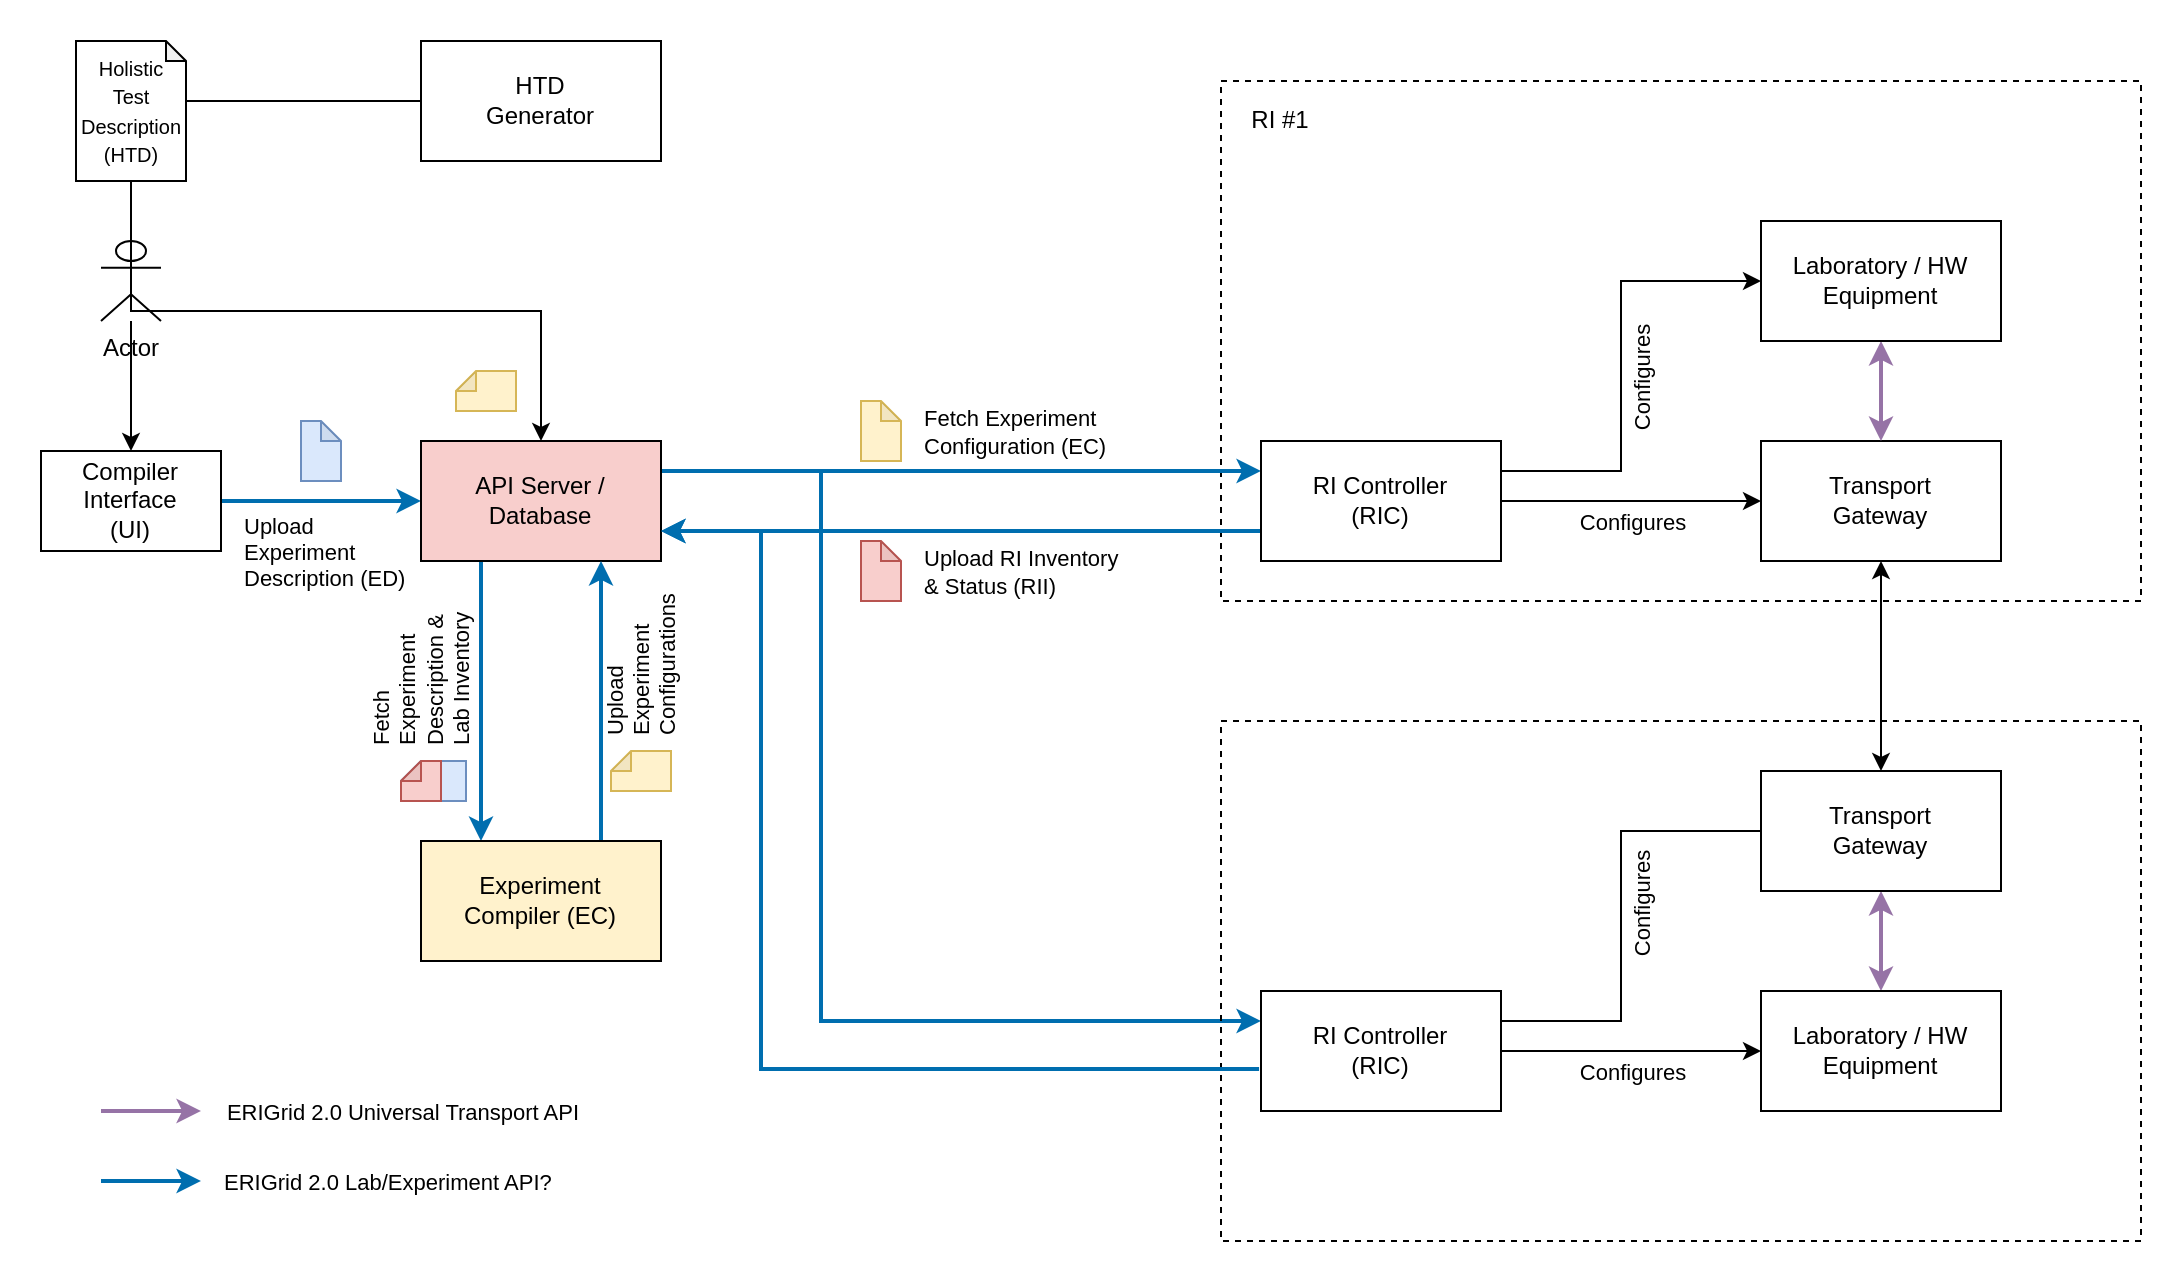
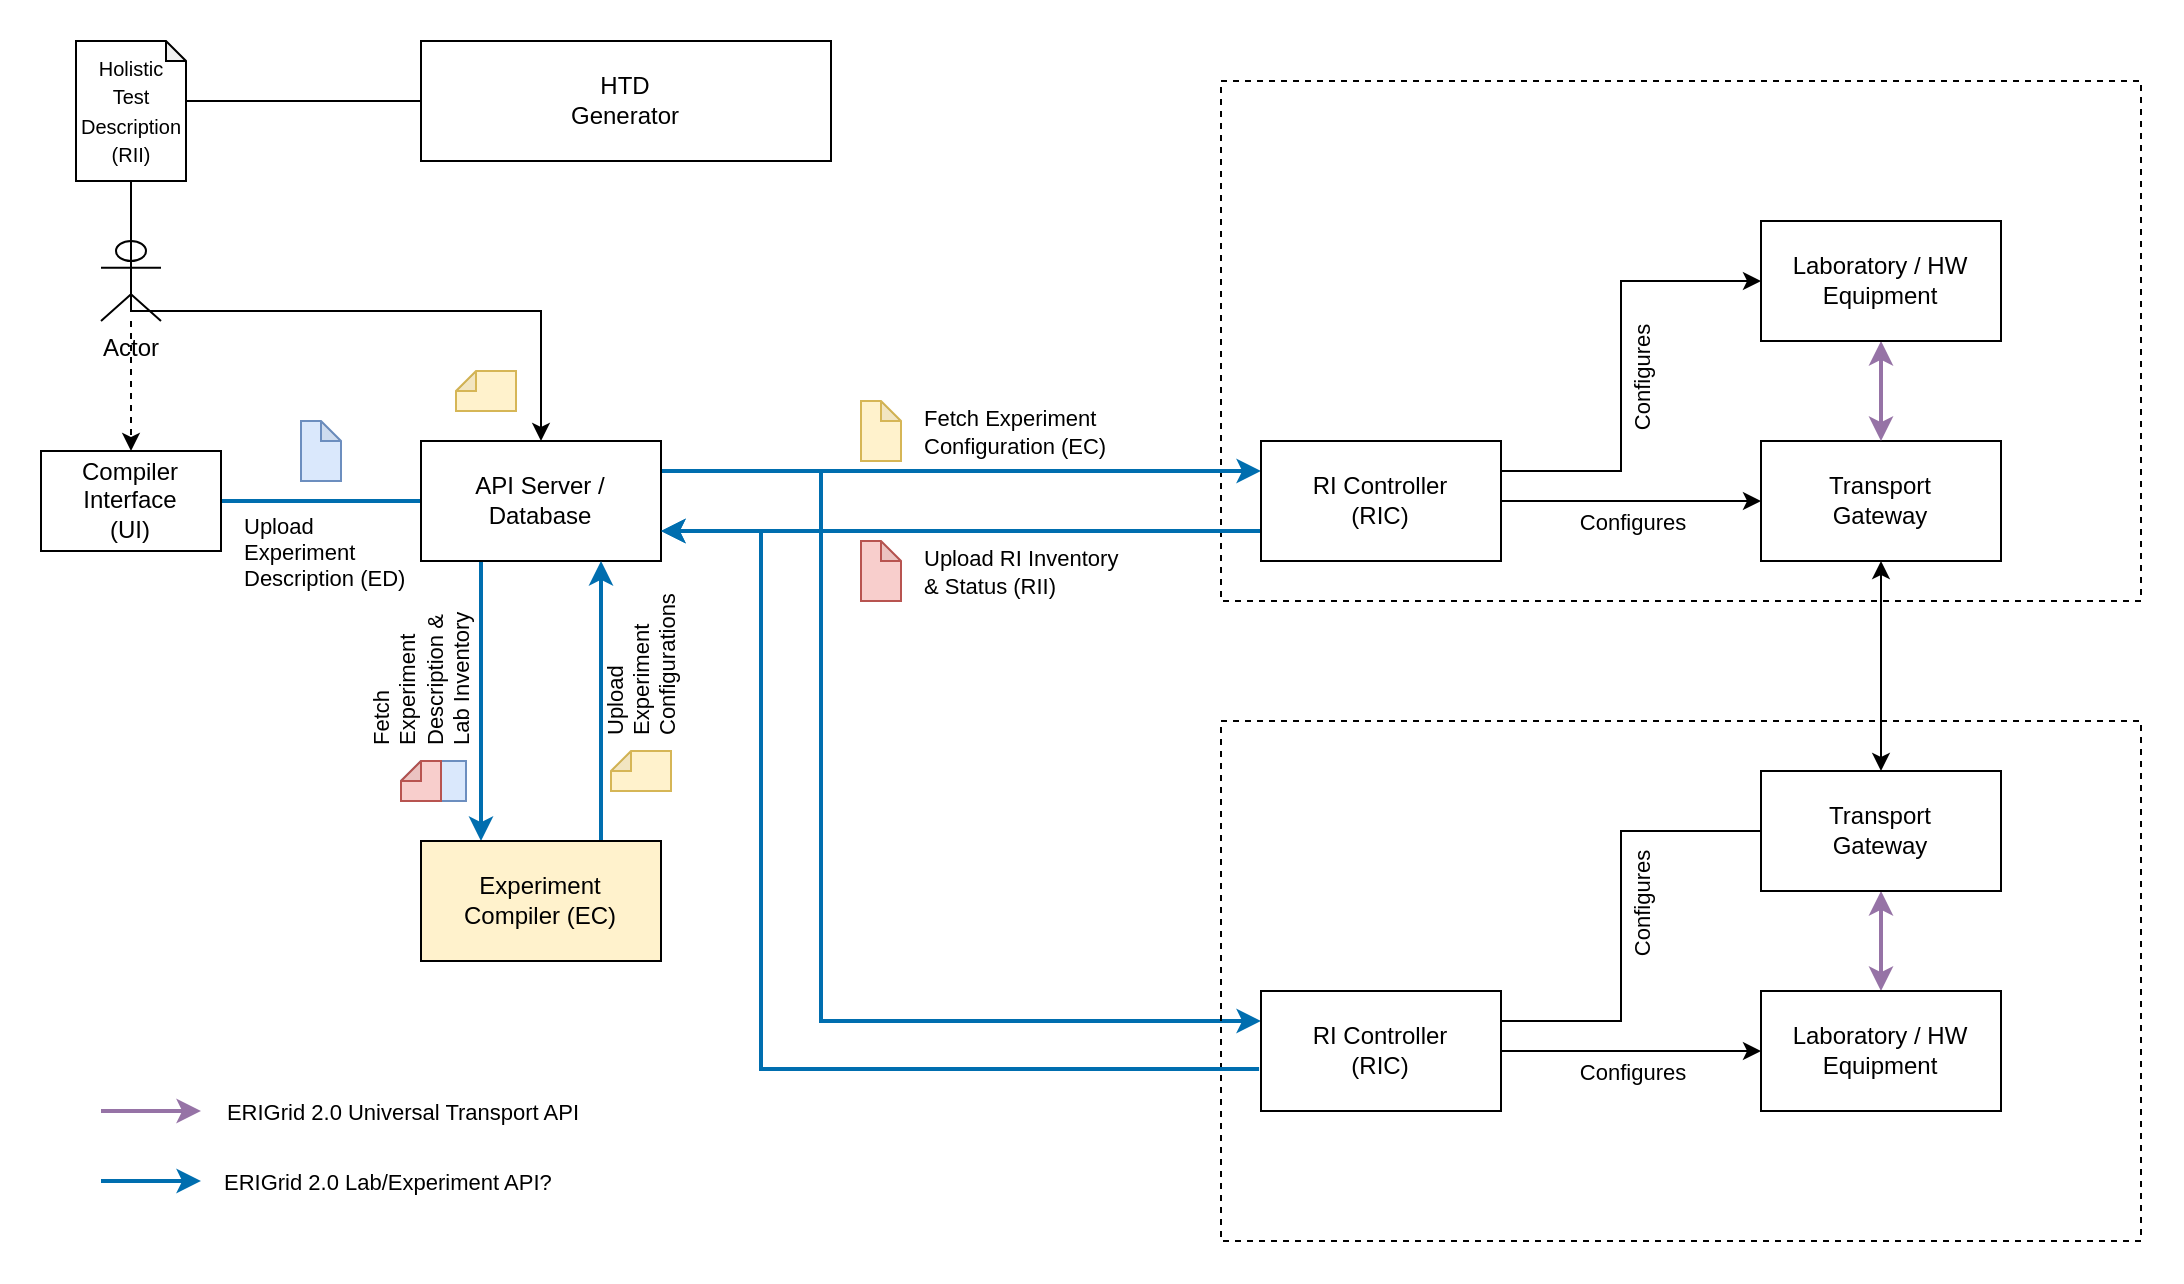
(541, 101) -> (626, 101)
(132, 111) -> (132, 111)
(1281, 121) -> none
(131, 381) -> (131, 381)
(402, 501) -> (410, 501)
(541, 501) -> (541, 501)
